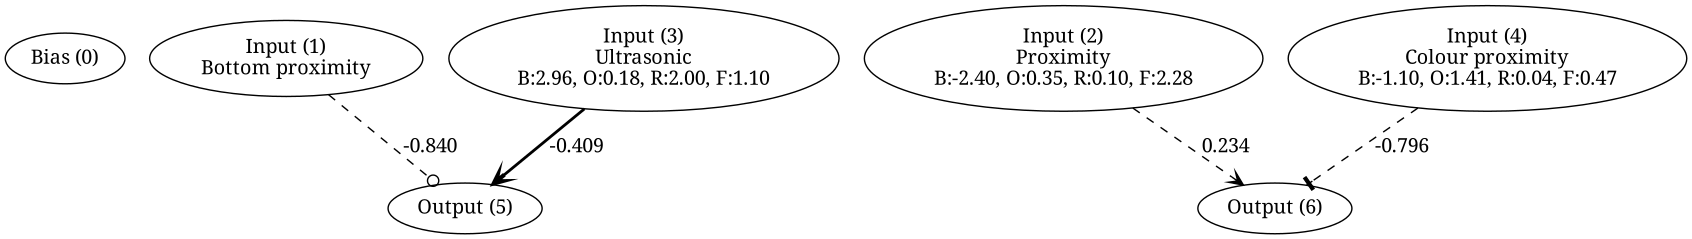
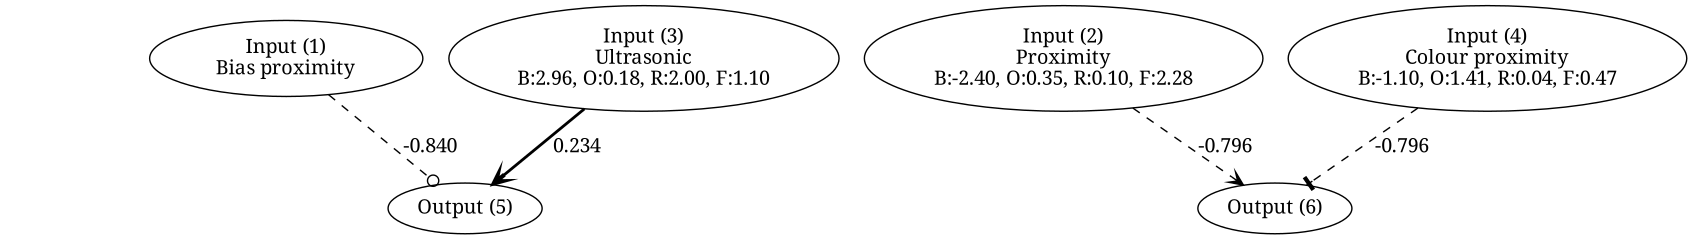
(65, 58) -> none
(286, 58) -> (286, 58)
(577, 147) -> (577, 147)
(1226, 147) -> (1226, 147)
